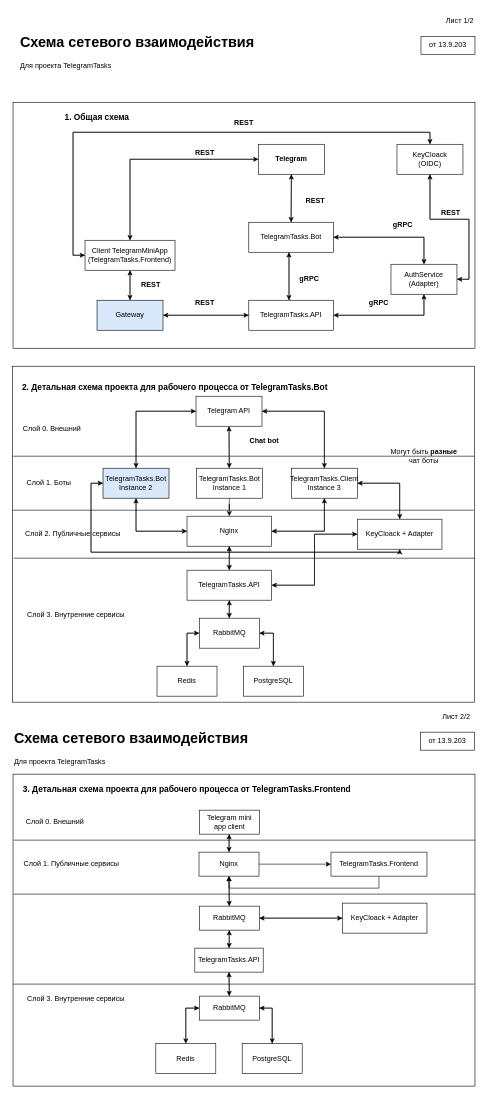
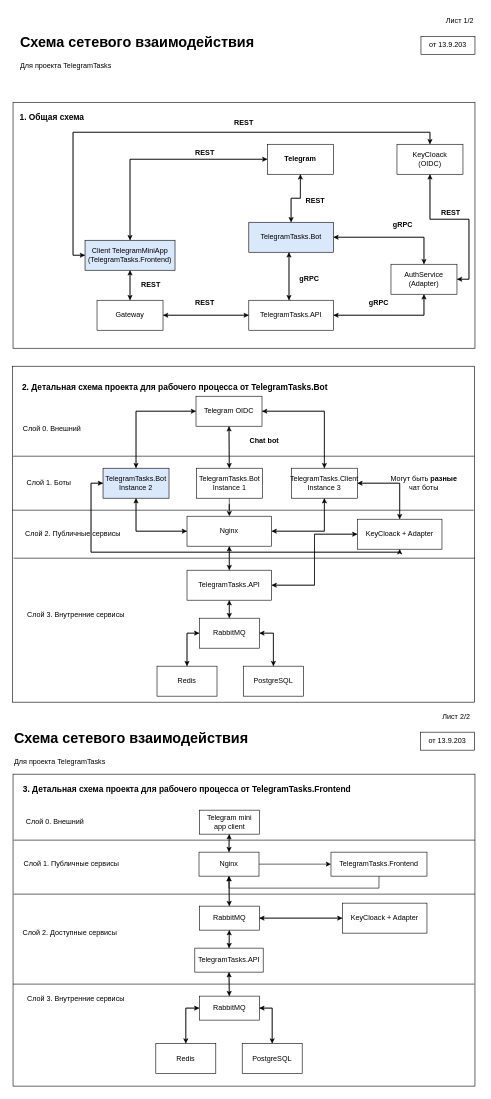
(97, 117) -> (52, 117)
(291, 159) -> (300, 159)
(291, 237) -> (291, 237)
(130, 255) -> (130, 255)
(130, 315) -> (130, 315)
(229, 411) -> (229, 411)
(424, 456) -> (424, 483)
none -> (70, 933)
